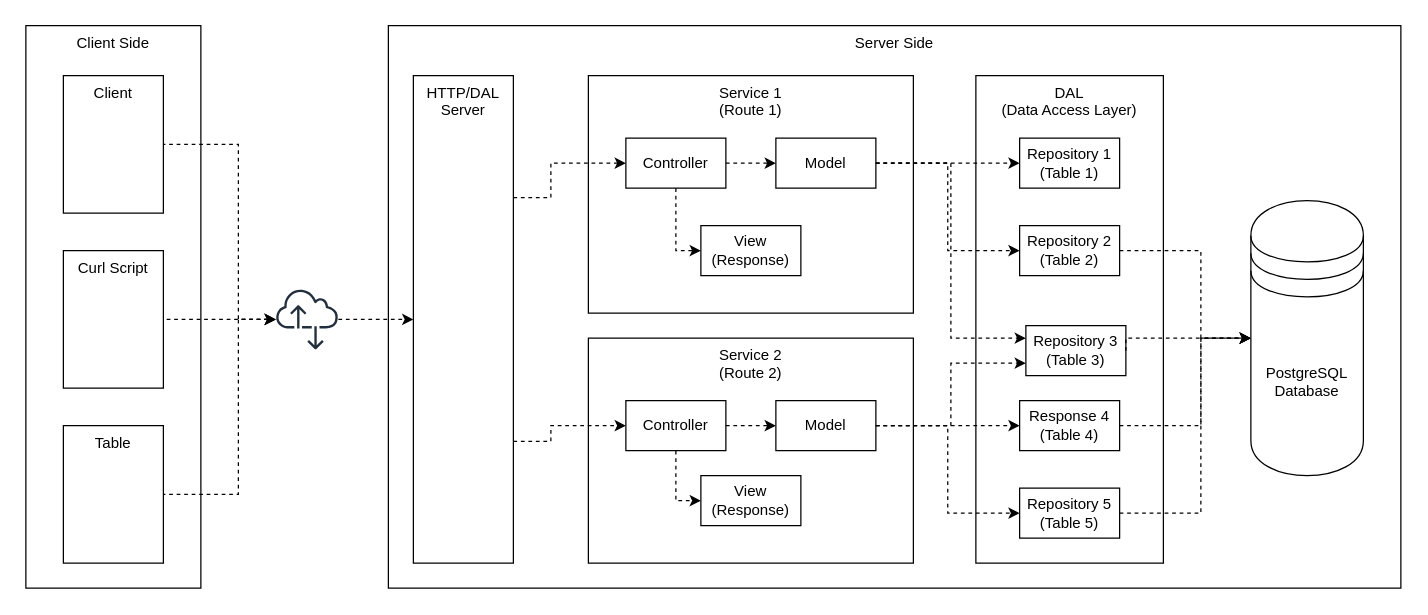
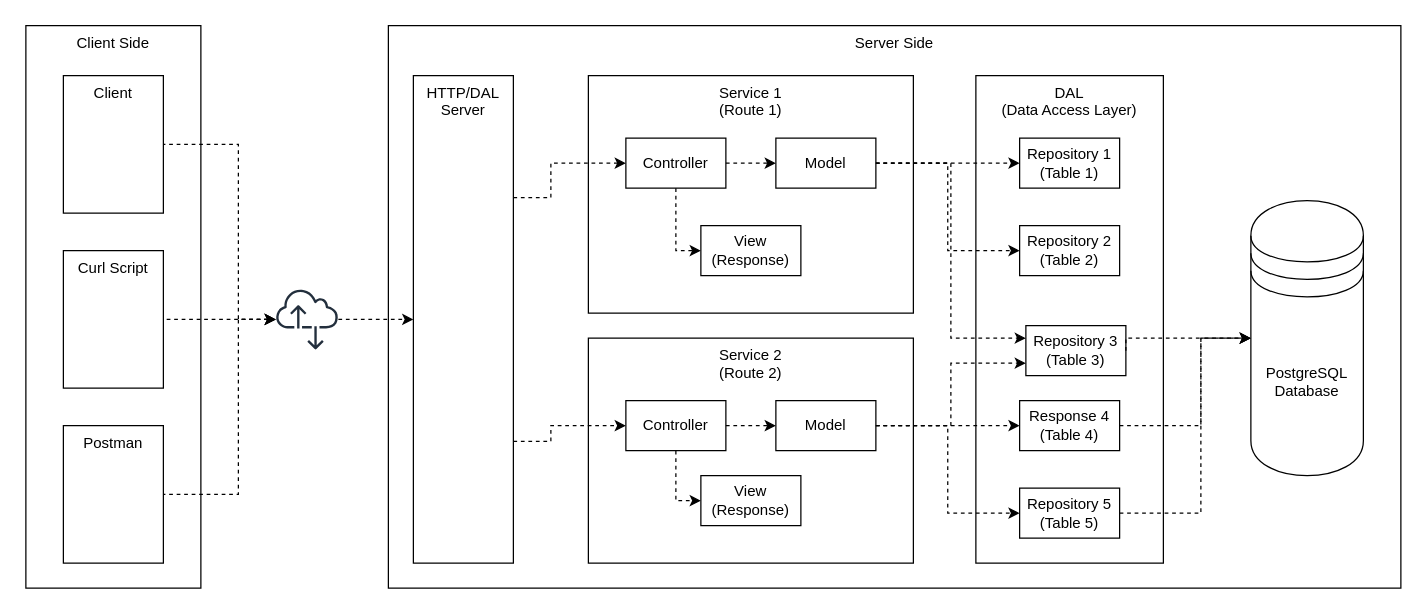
(1201, 253) -> none
(113, 443) -> (113, 443)
